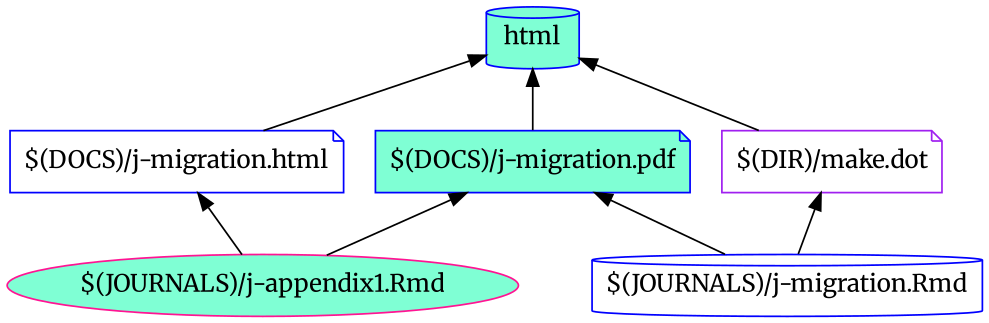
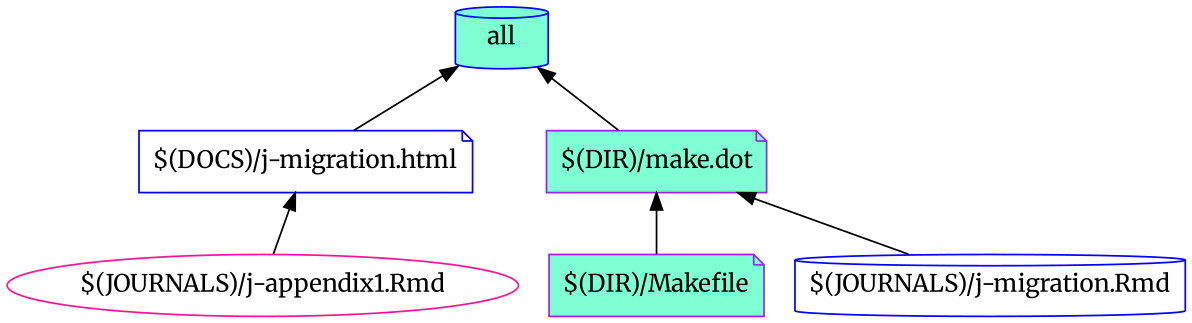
(533, 38) -> (502, 38)
(533, 162) -> none
(832, 162) -> (657, 162)
(263, 285) -> (263, 285)
none -> (657, 285)
